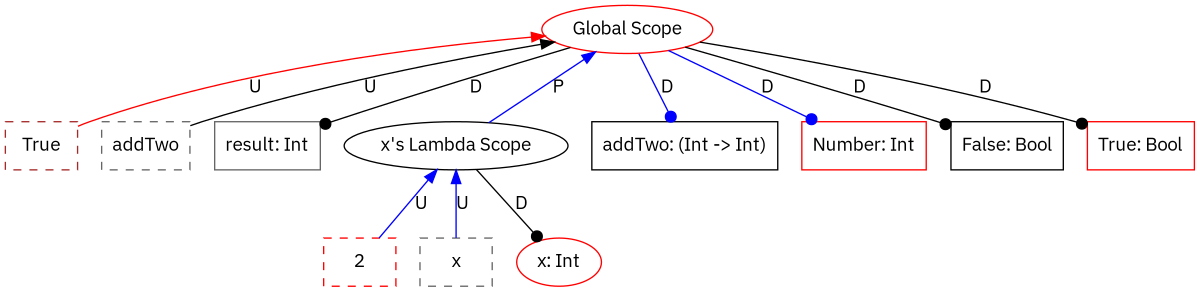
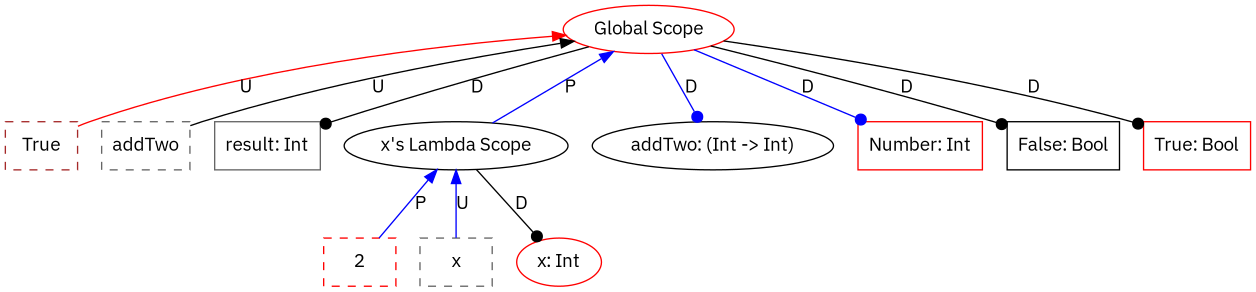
(685, 146) -> (713, 146)
(421, 204) -> (421, 204)
